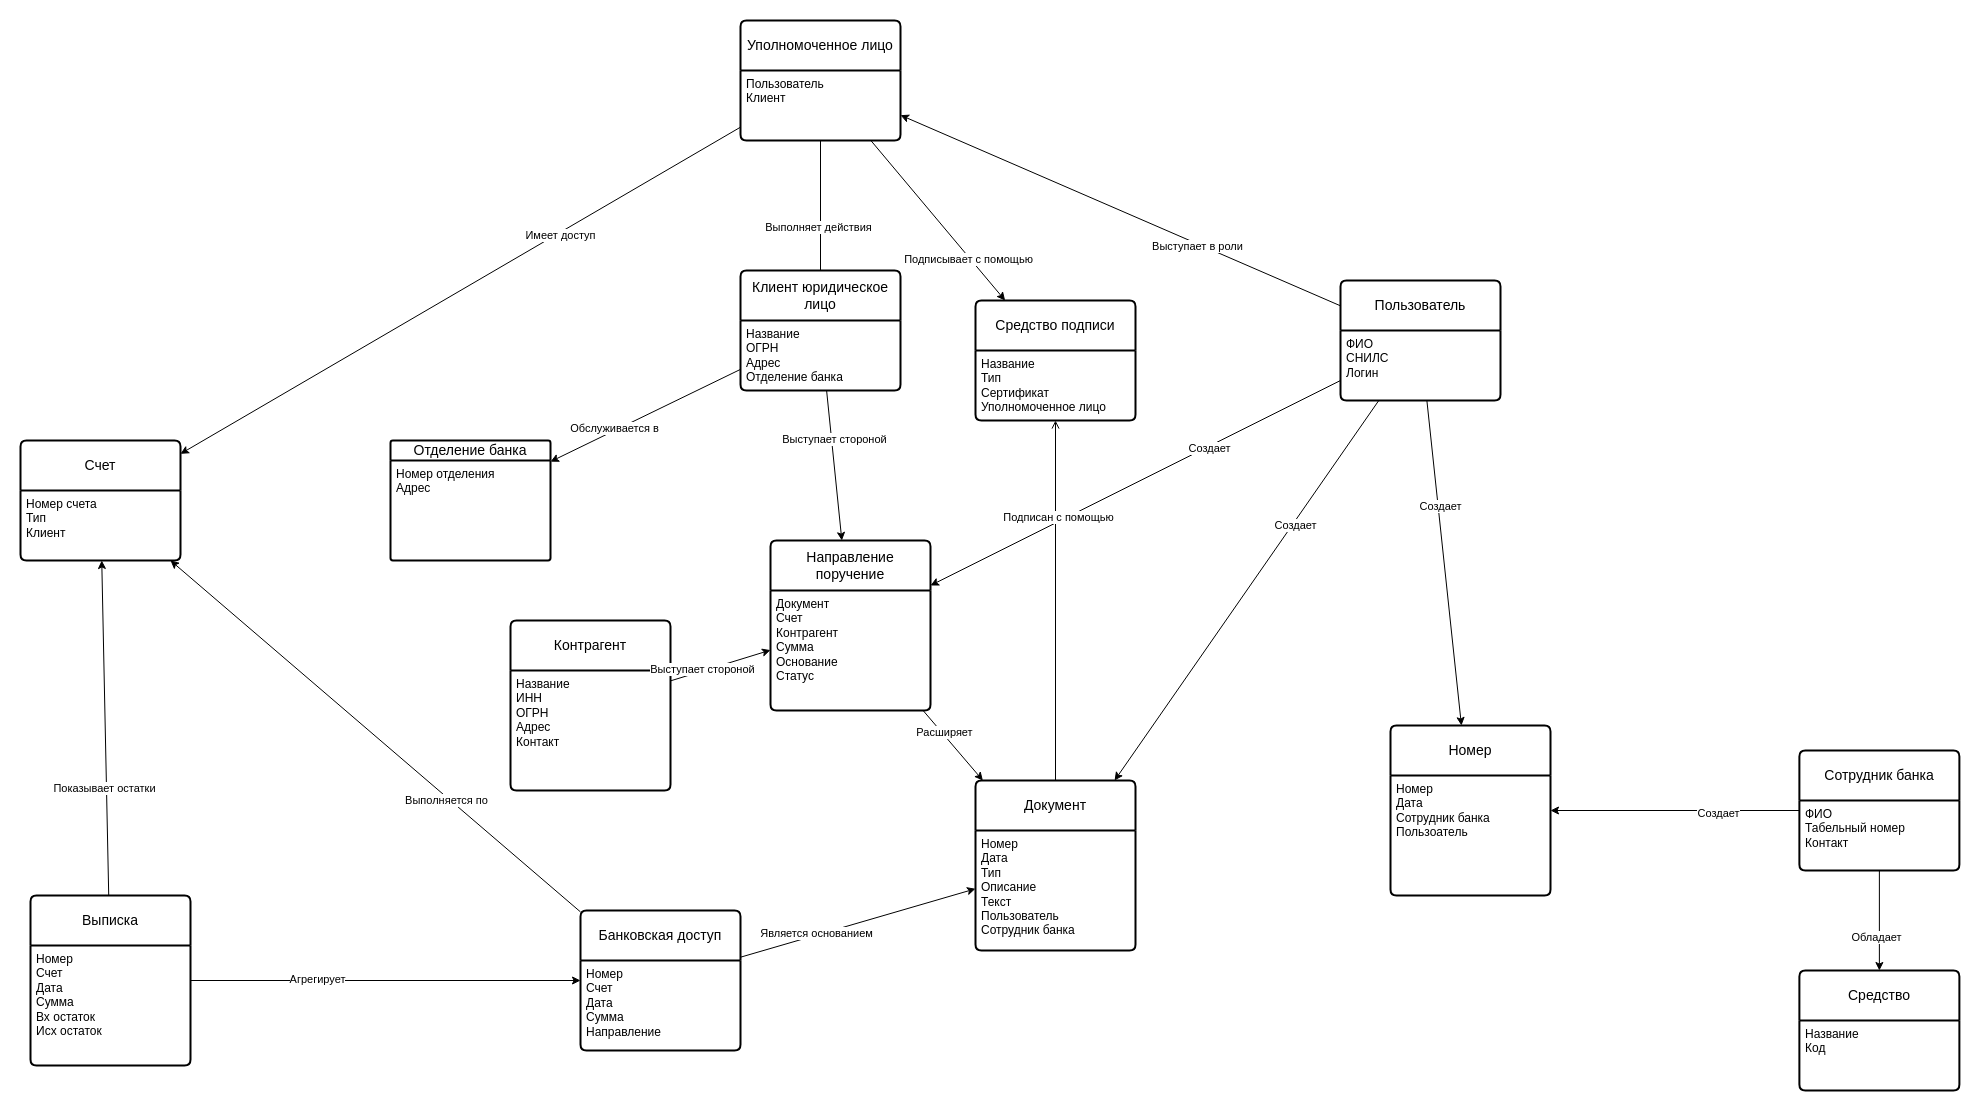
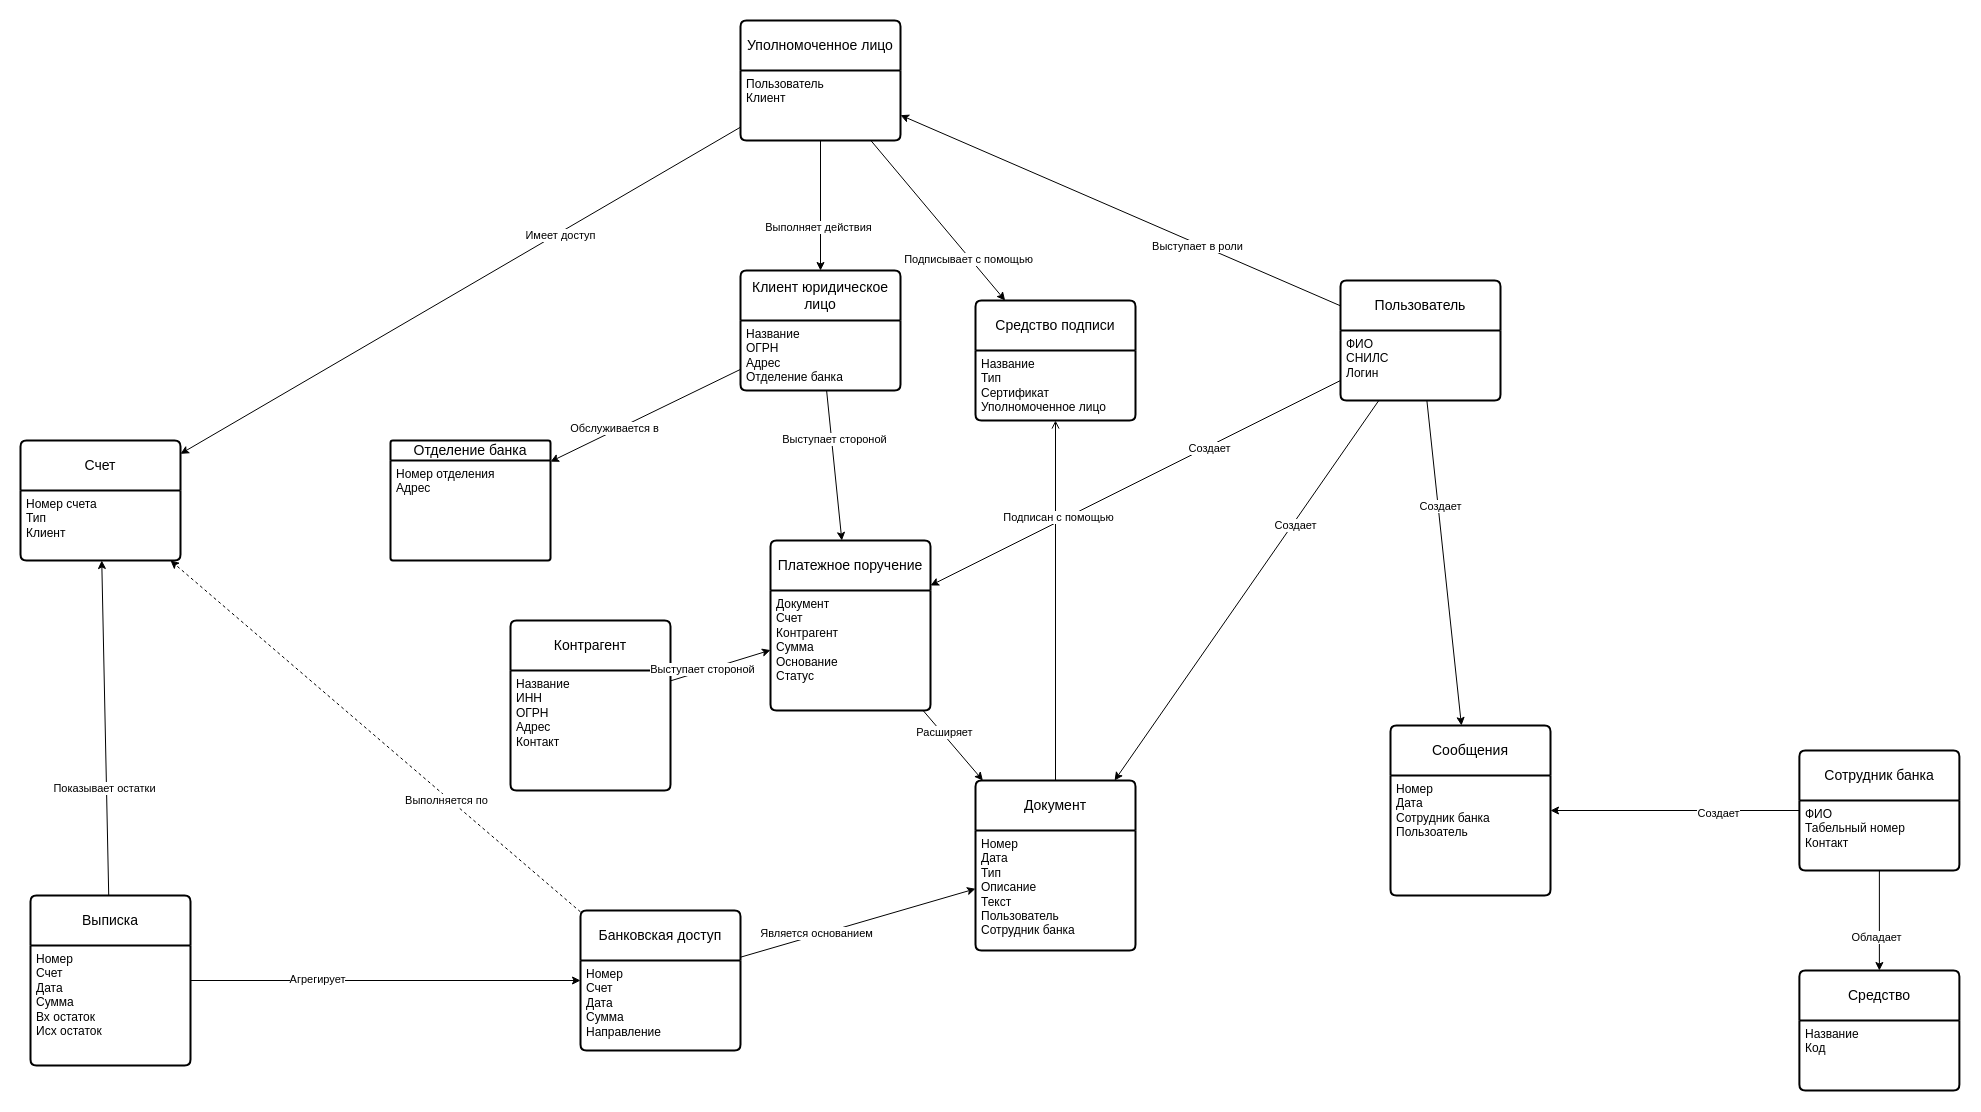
(821, 265) -> (821, 262)
(851, 566) -> (851, 566)
(309, 679) -> (309, 679)
(1471, 751) -> (1471, 751)
